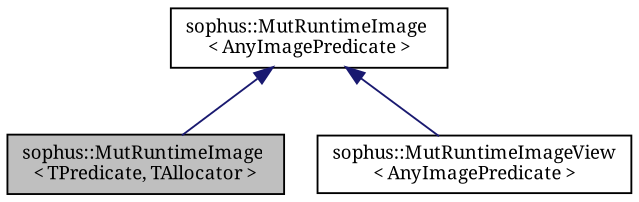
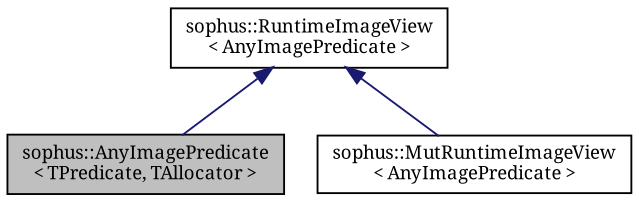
(309, 38) -> (309, 38)
(146, 164) -> (146, 164)
